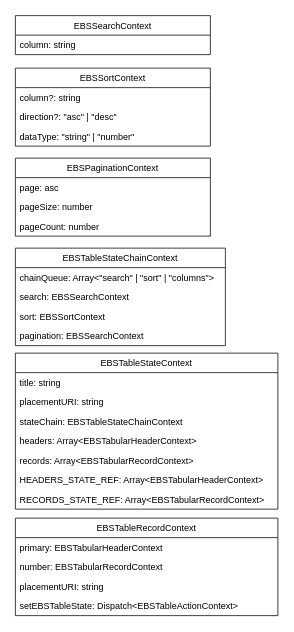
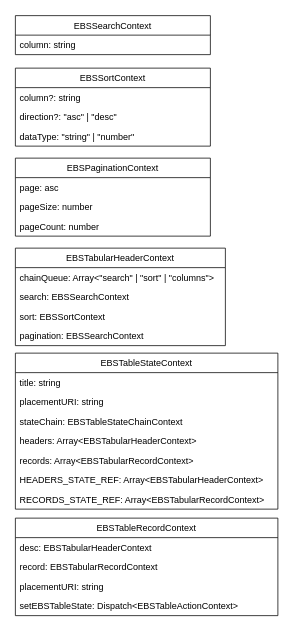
(120, 258) -> (120, 258)
(95, 548) -> (89, 548)
(94, 567) -> (94, 567)
